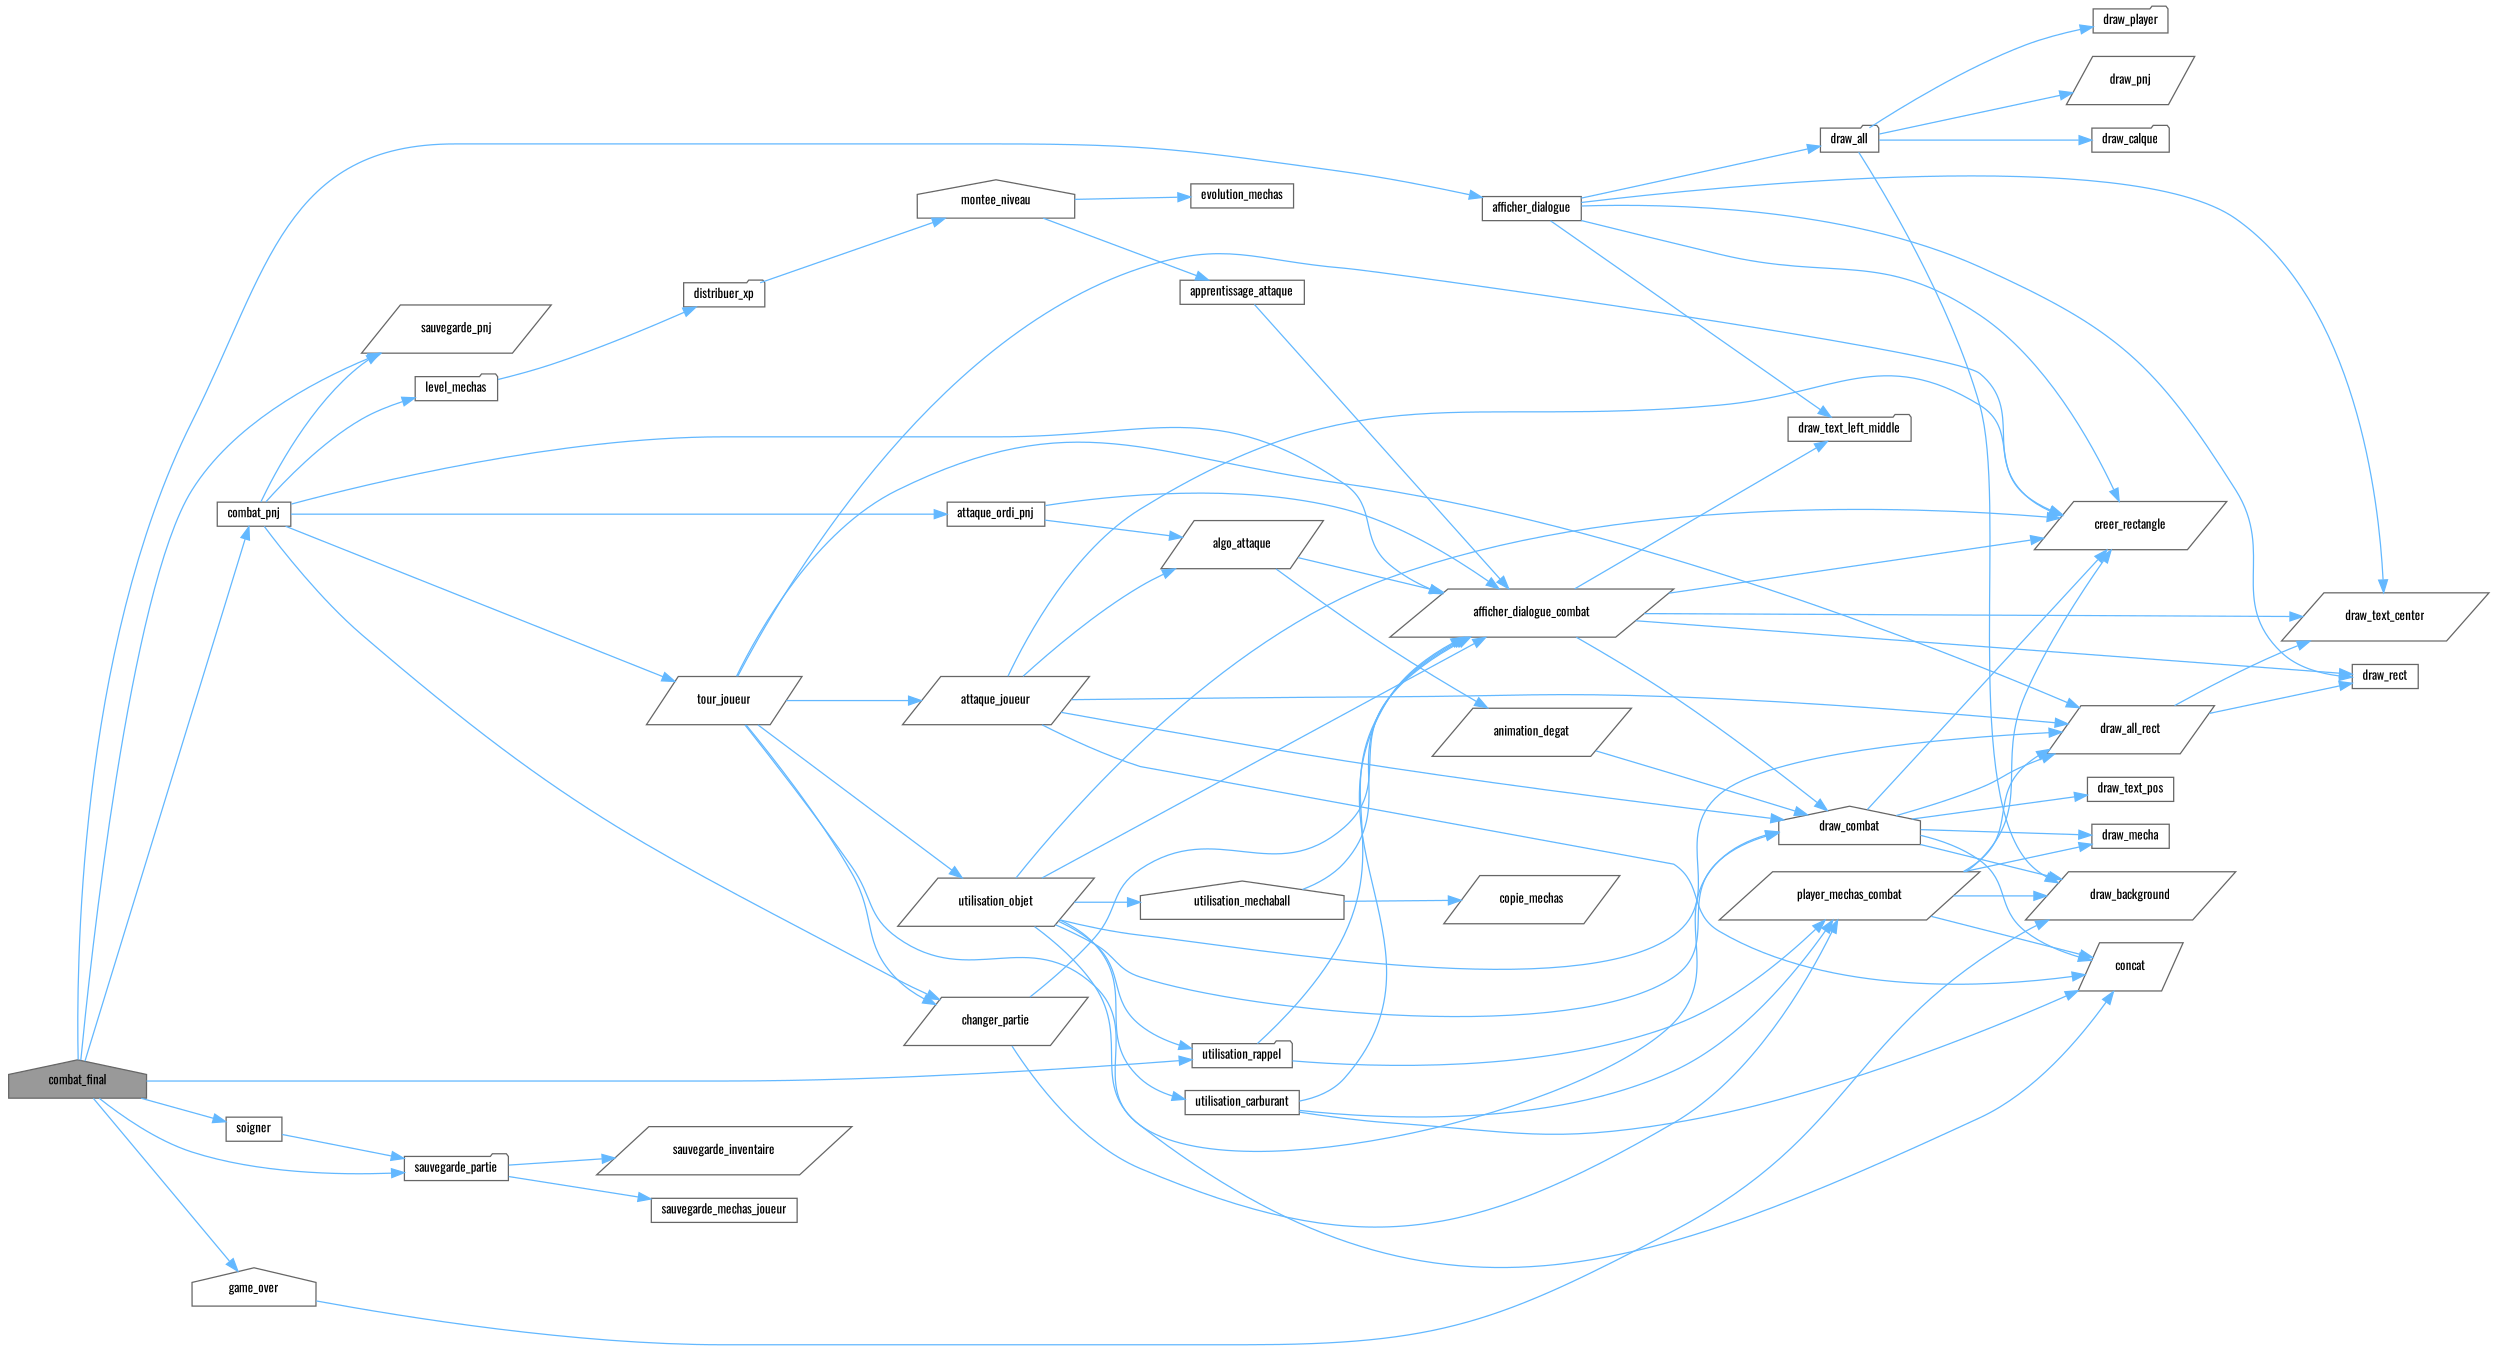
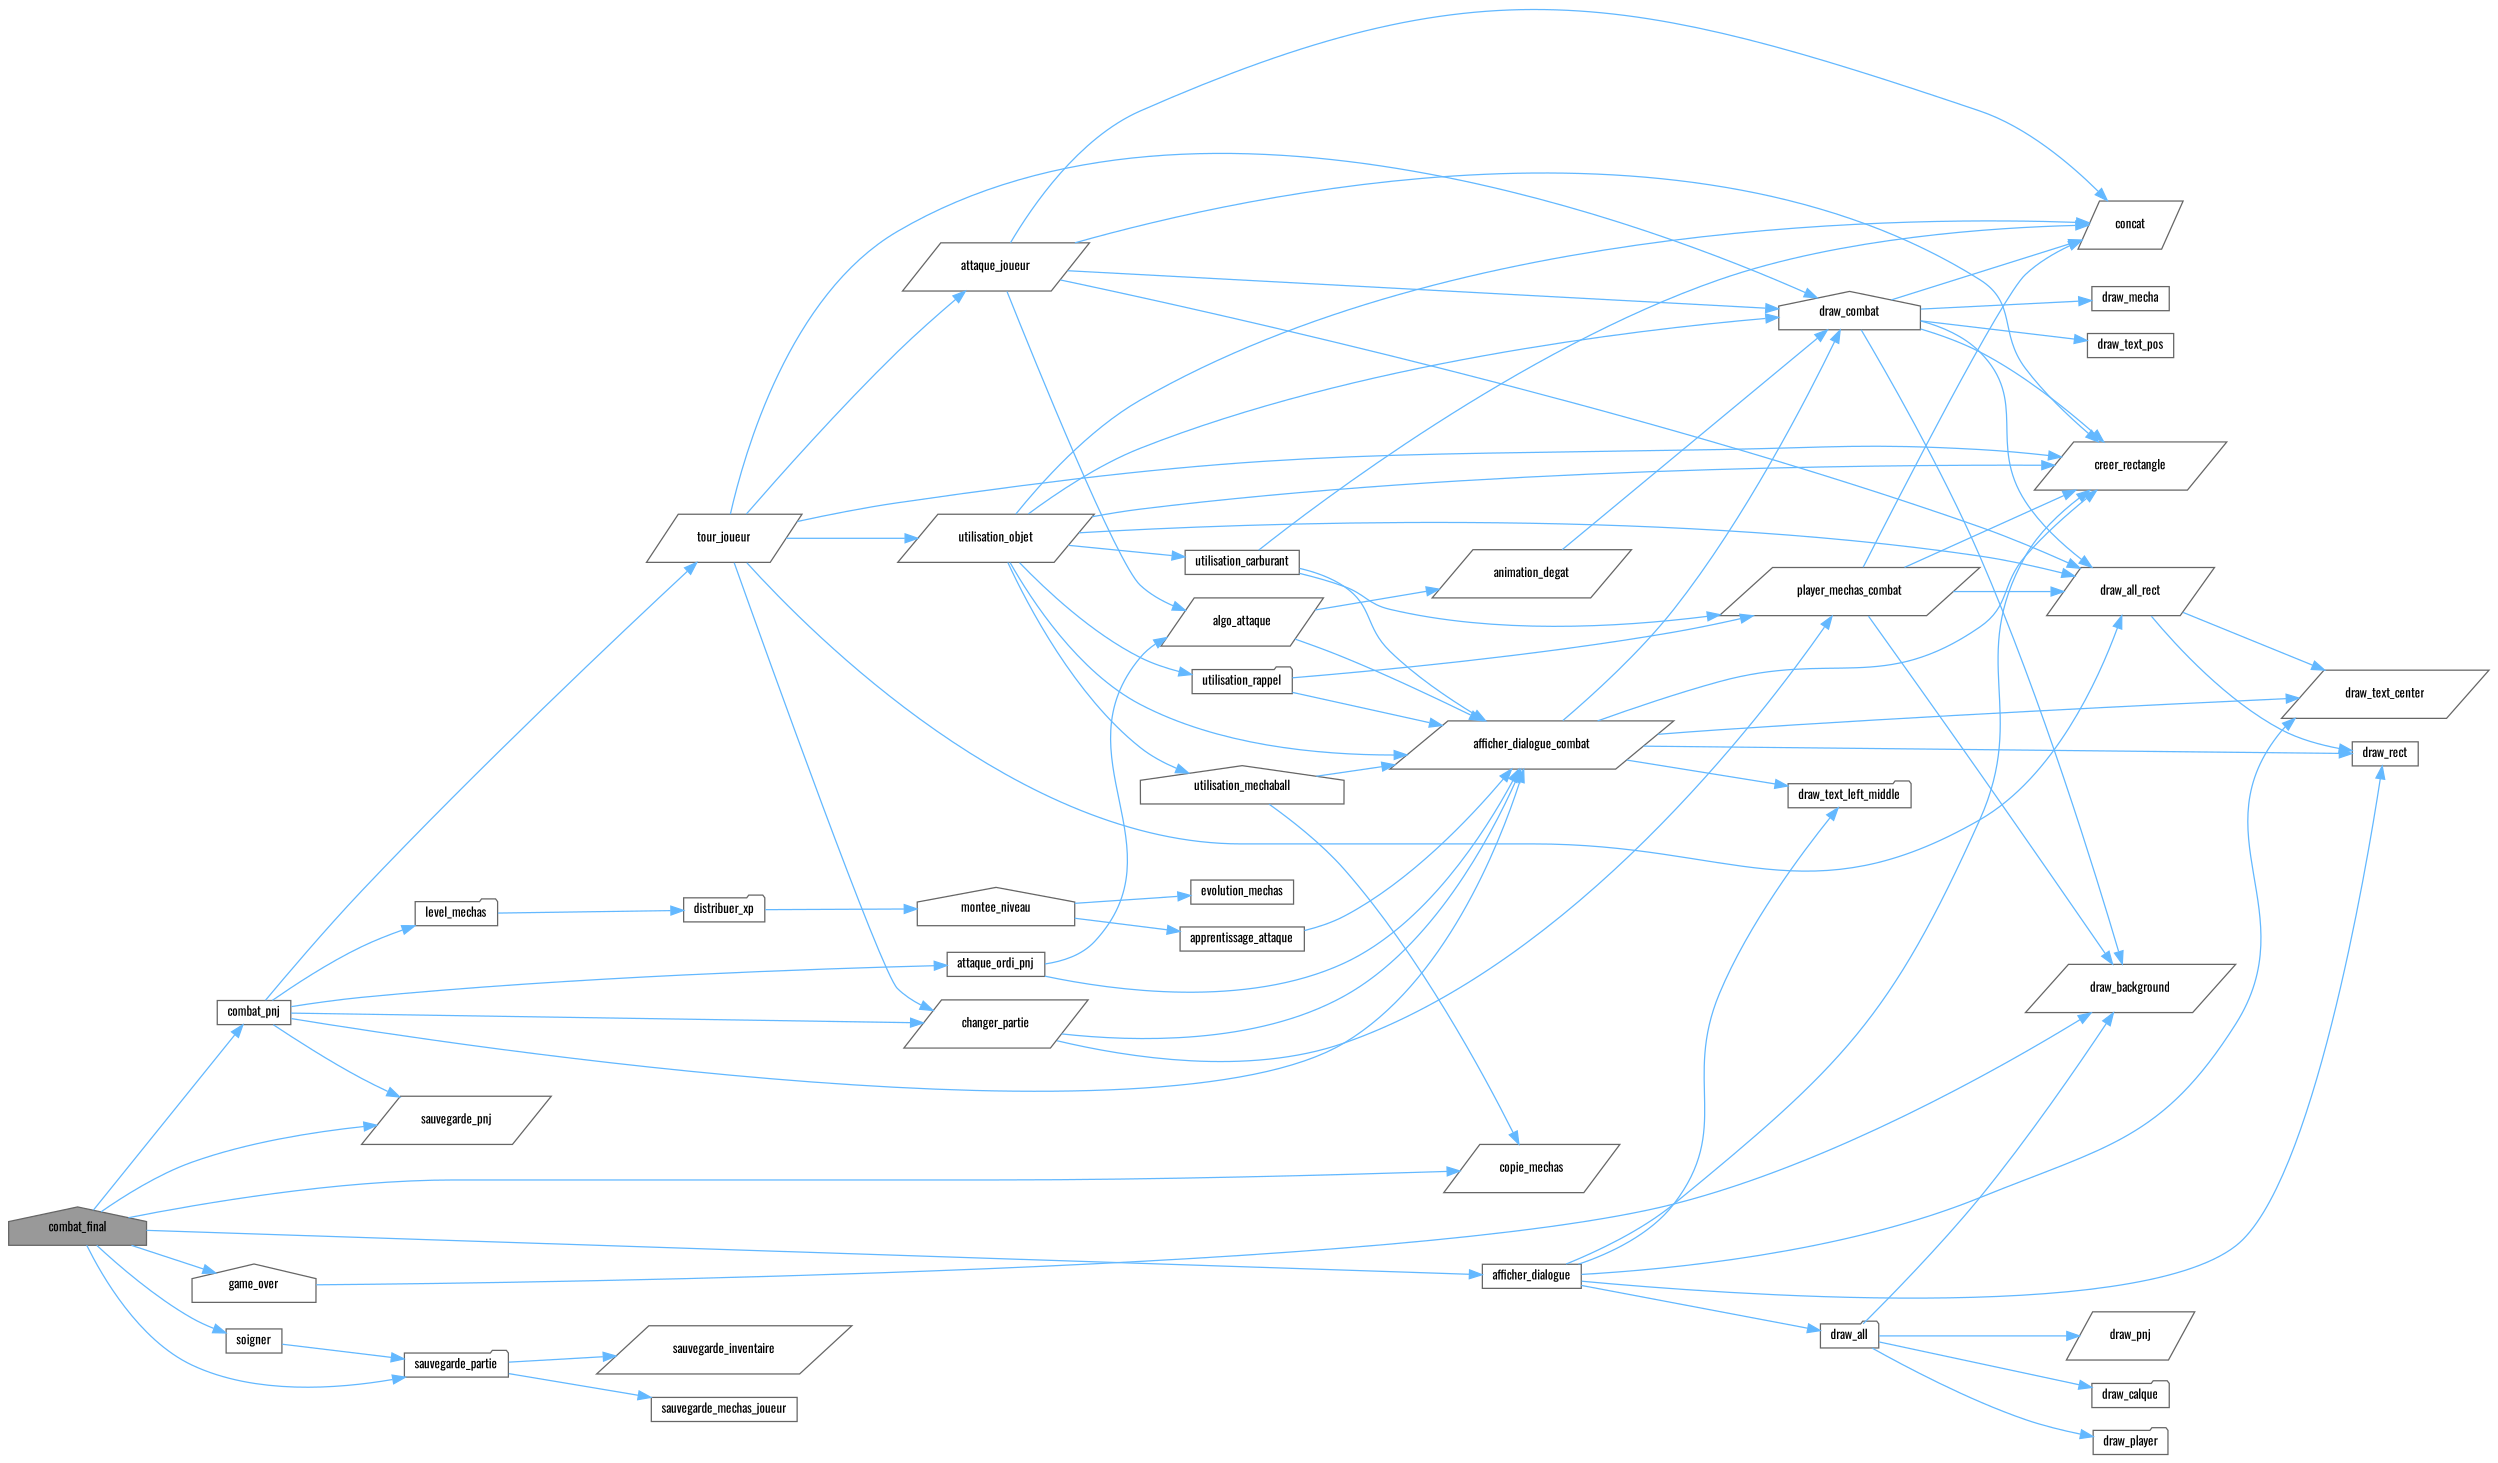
(2036, 856) -> none
(663, 1081) -> (787, 1180)
